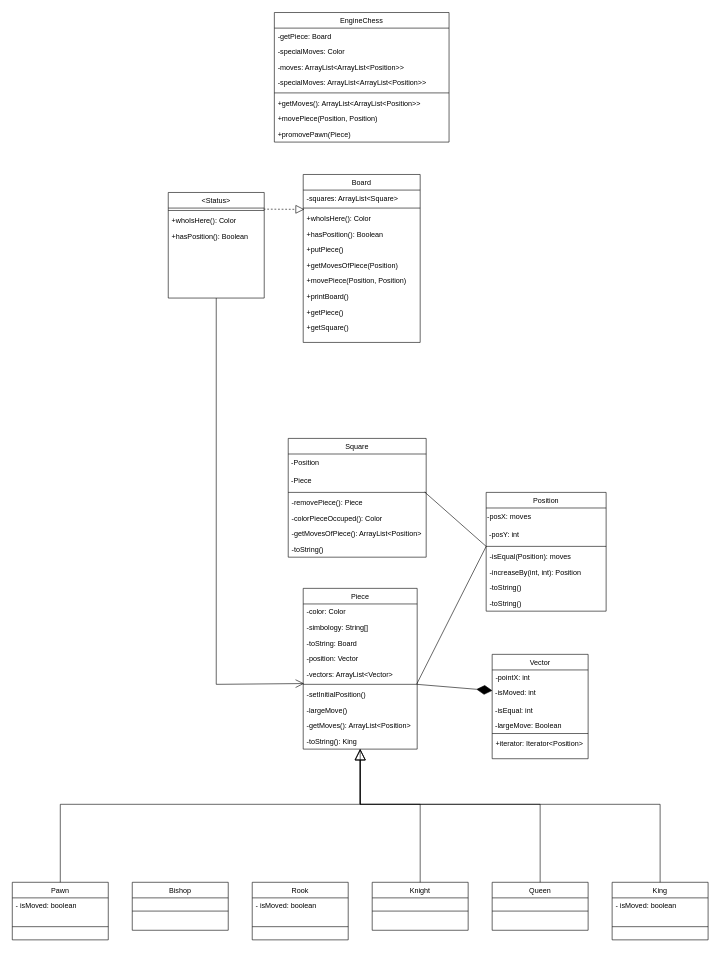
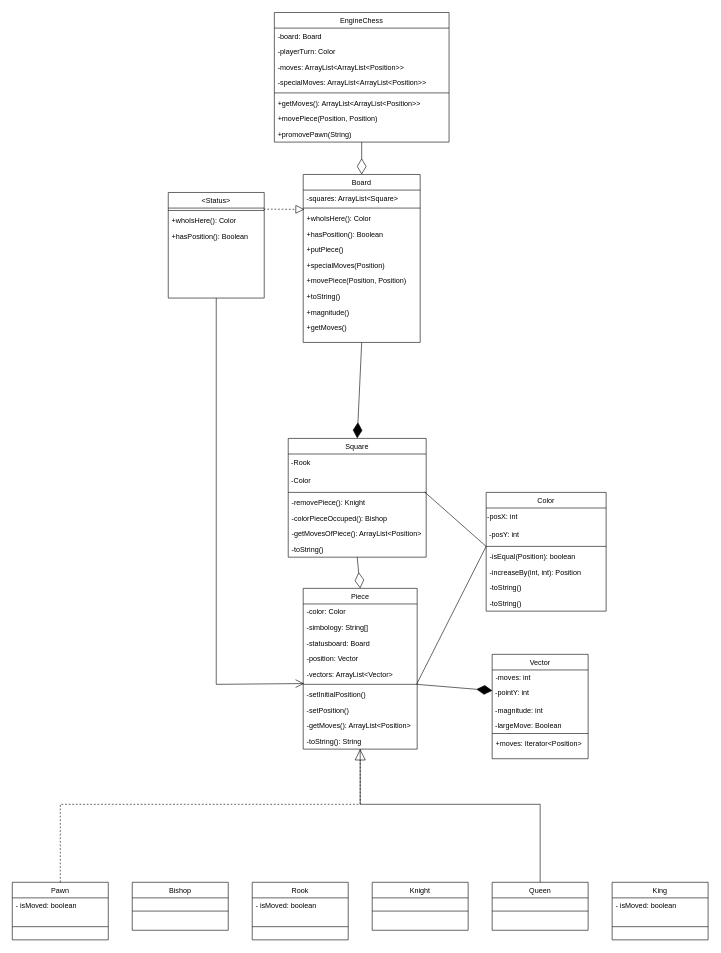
(307, 36) -> (302, 36)
(313, 52) -> (310, 52)
(315, 134) -> (317, 134)
none -> (362, 150)
(356, 265) -> (349, 265)
(332, 296) -> (328, 296)
(328, 312) -> (330, 312)
(331, 328) -> (329, 328)
none -> (358, 414)
(306, 463) -> (300, 463)
(301, 481) -> (301, 481)
(546, 500) -> (546, 500)
(330, 503) -> (332, 503)
(510, 517) -> (505, 517)
(341, 518) -> (343, 518)
(534, 557) -> (537, 557)
none -> (358, 565)
(336, 643) -> (343, 643)
(516, 678) -> (515, 678)
(516, 693) -> (514, 693)
(330, 710) -> (333, 710)
(515, 711) -> (520, 711)
(337, 742) -> (341, 742)
(541, 749) -> (541, 749)
(170, 804) -> (170, 804)
(640, 804) -> none
(420, 844) -> none
